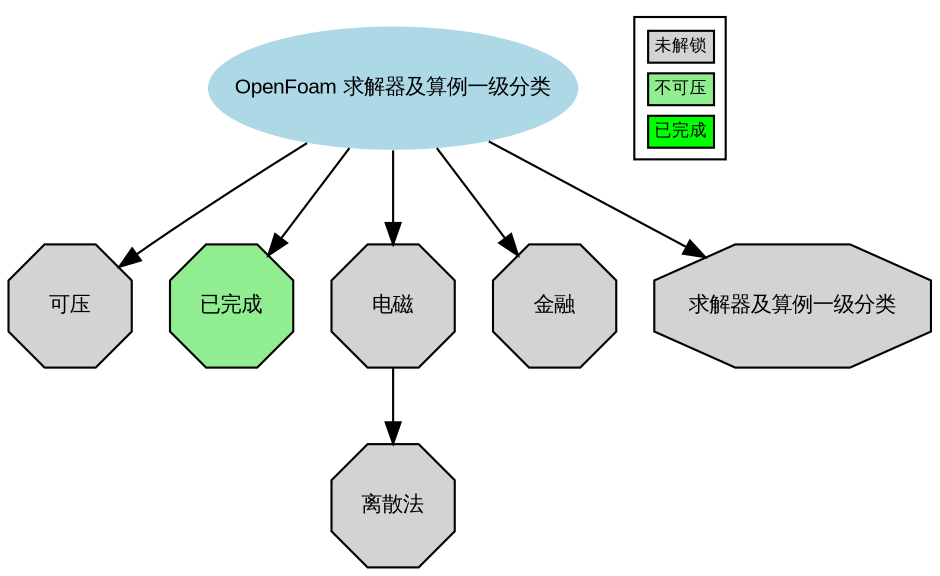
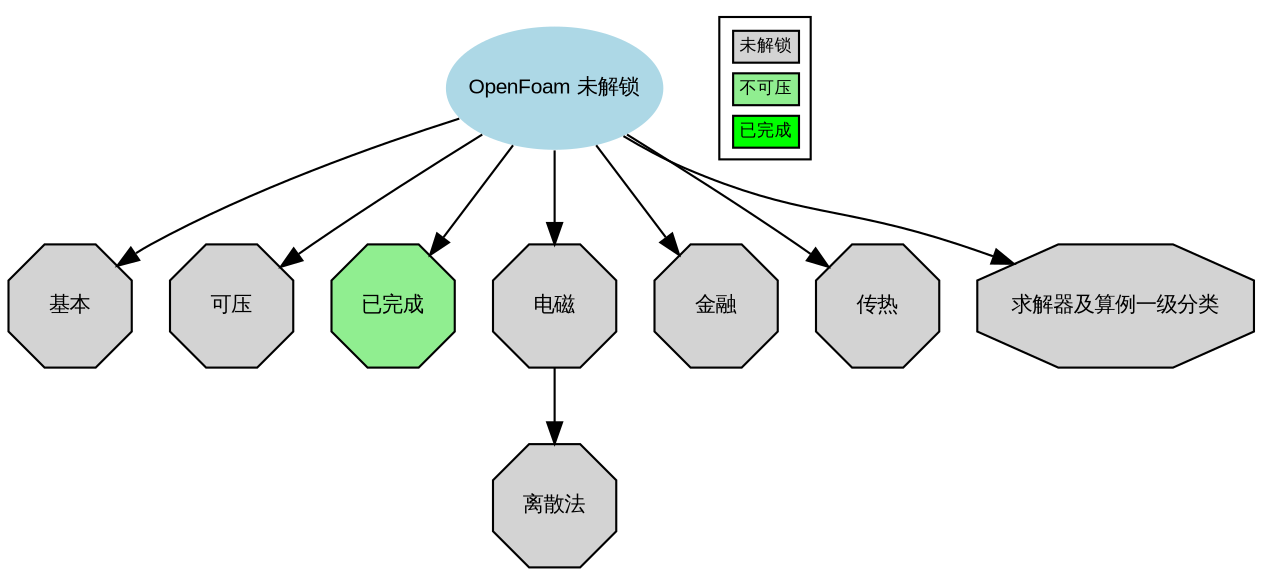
(393, 88) -> (555, 88)
none -> (70, 306)
none -> (878, 306)
